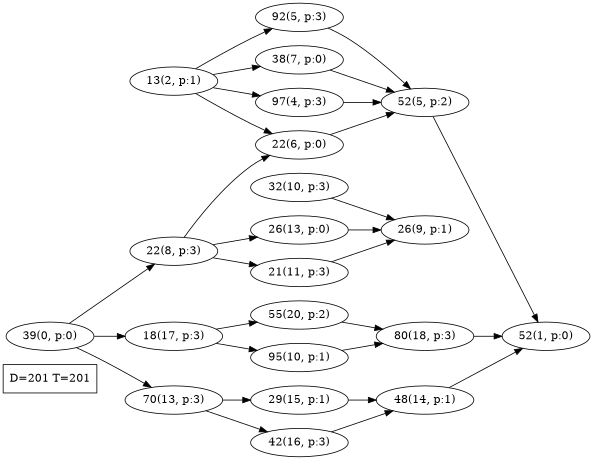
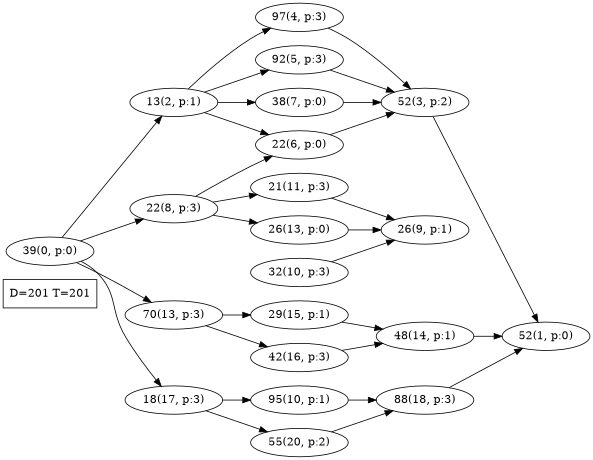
(425, 102) -> (425, 102)
none -> (109, 180)
(425, 336) -> (425, 400)
